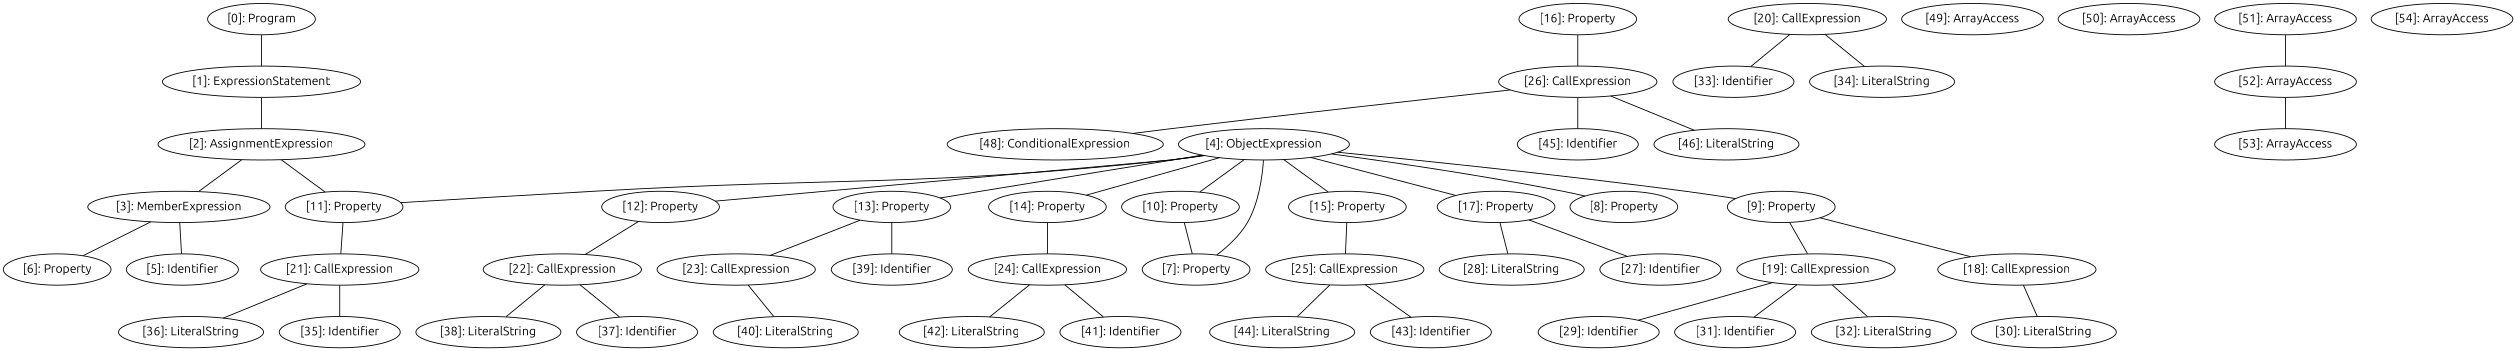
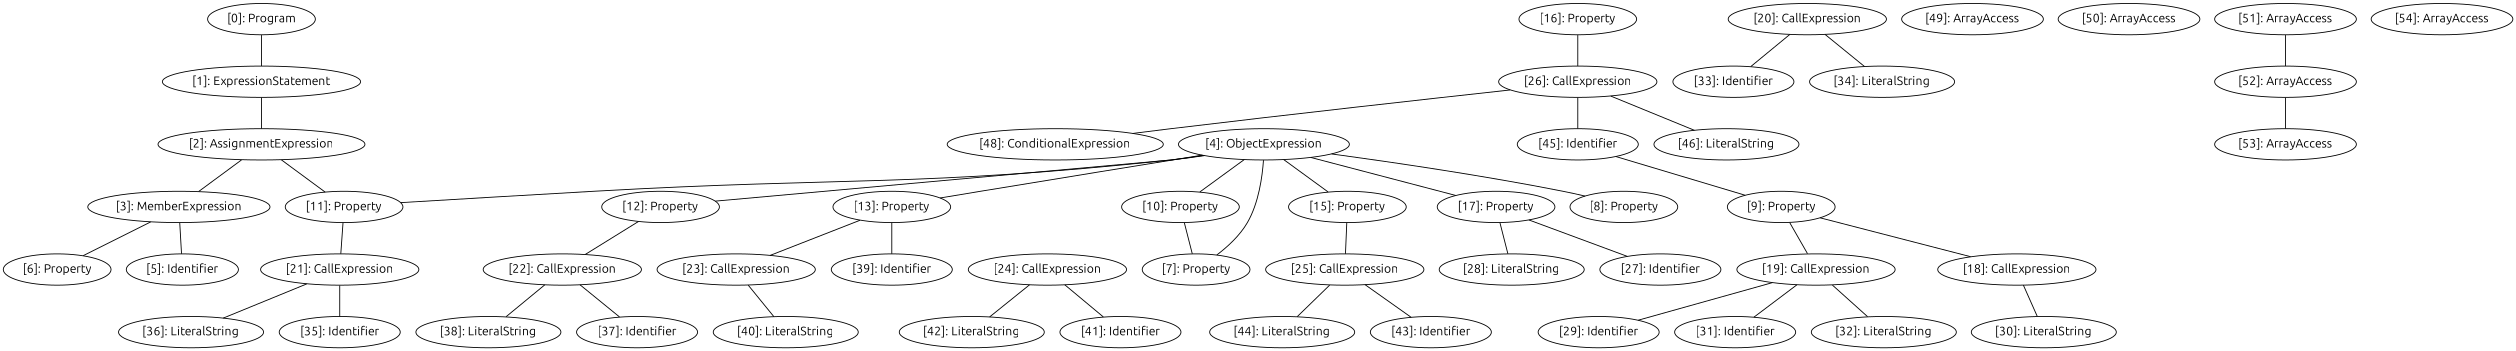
(1537, 173) -> (1681, 176)
(1047, 207) -> none
